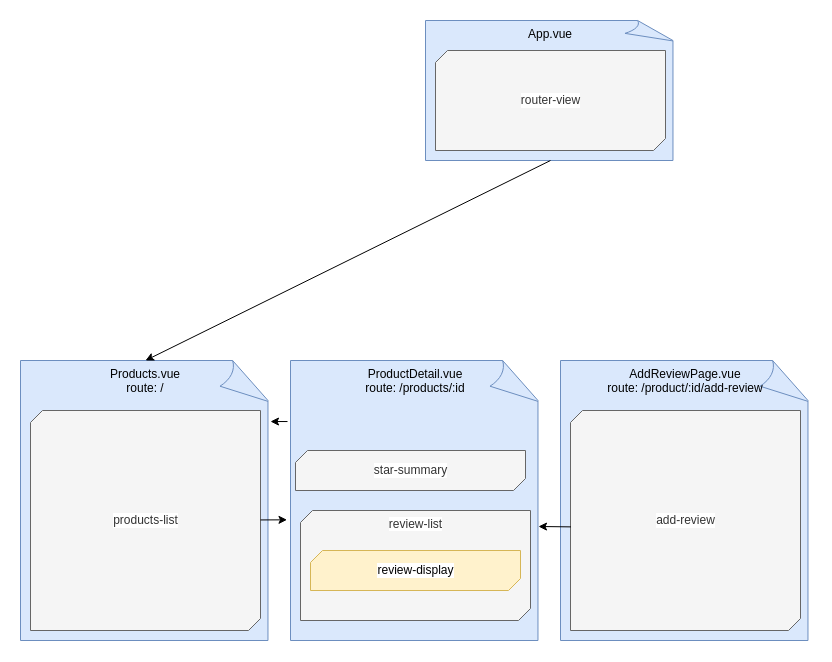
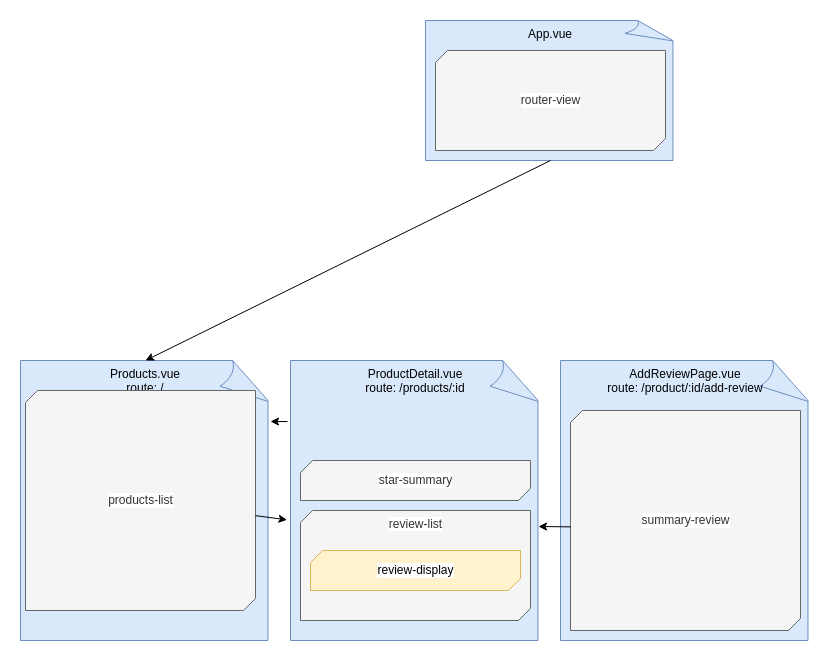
(411, 471) -> (416, 481)
(146, 521) -> (141, 501)
(686, 521) -> (686, 521)
